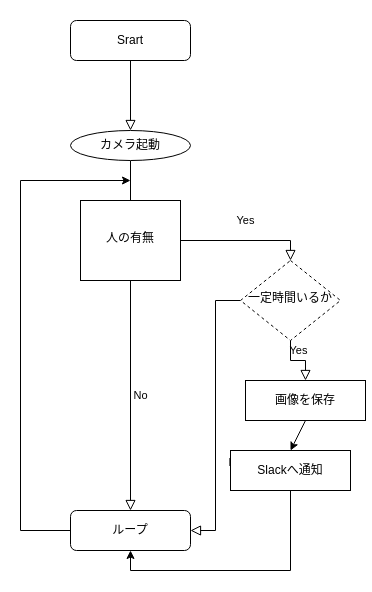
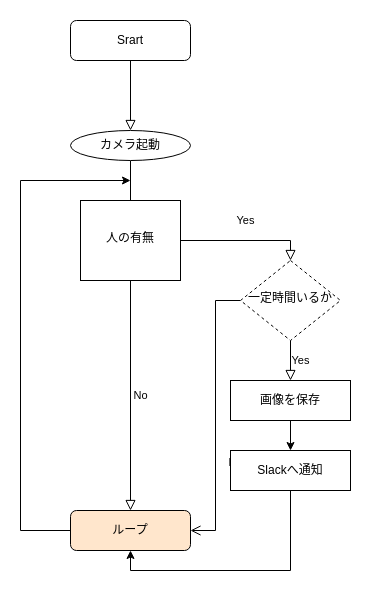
(306, 401) -> (291, 401)
(131, 531) -> (131, 531)
(202, 531) -> (198, 531)
